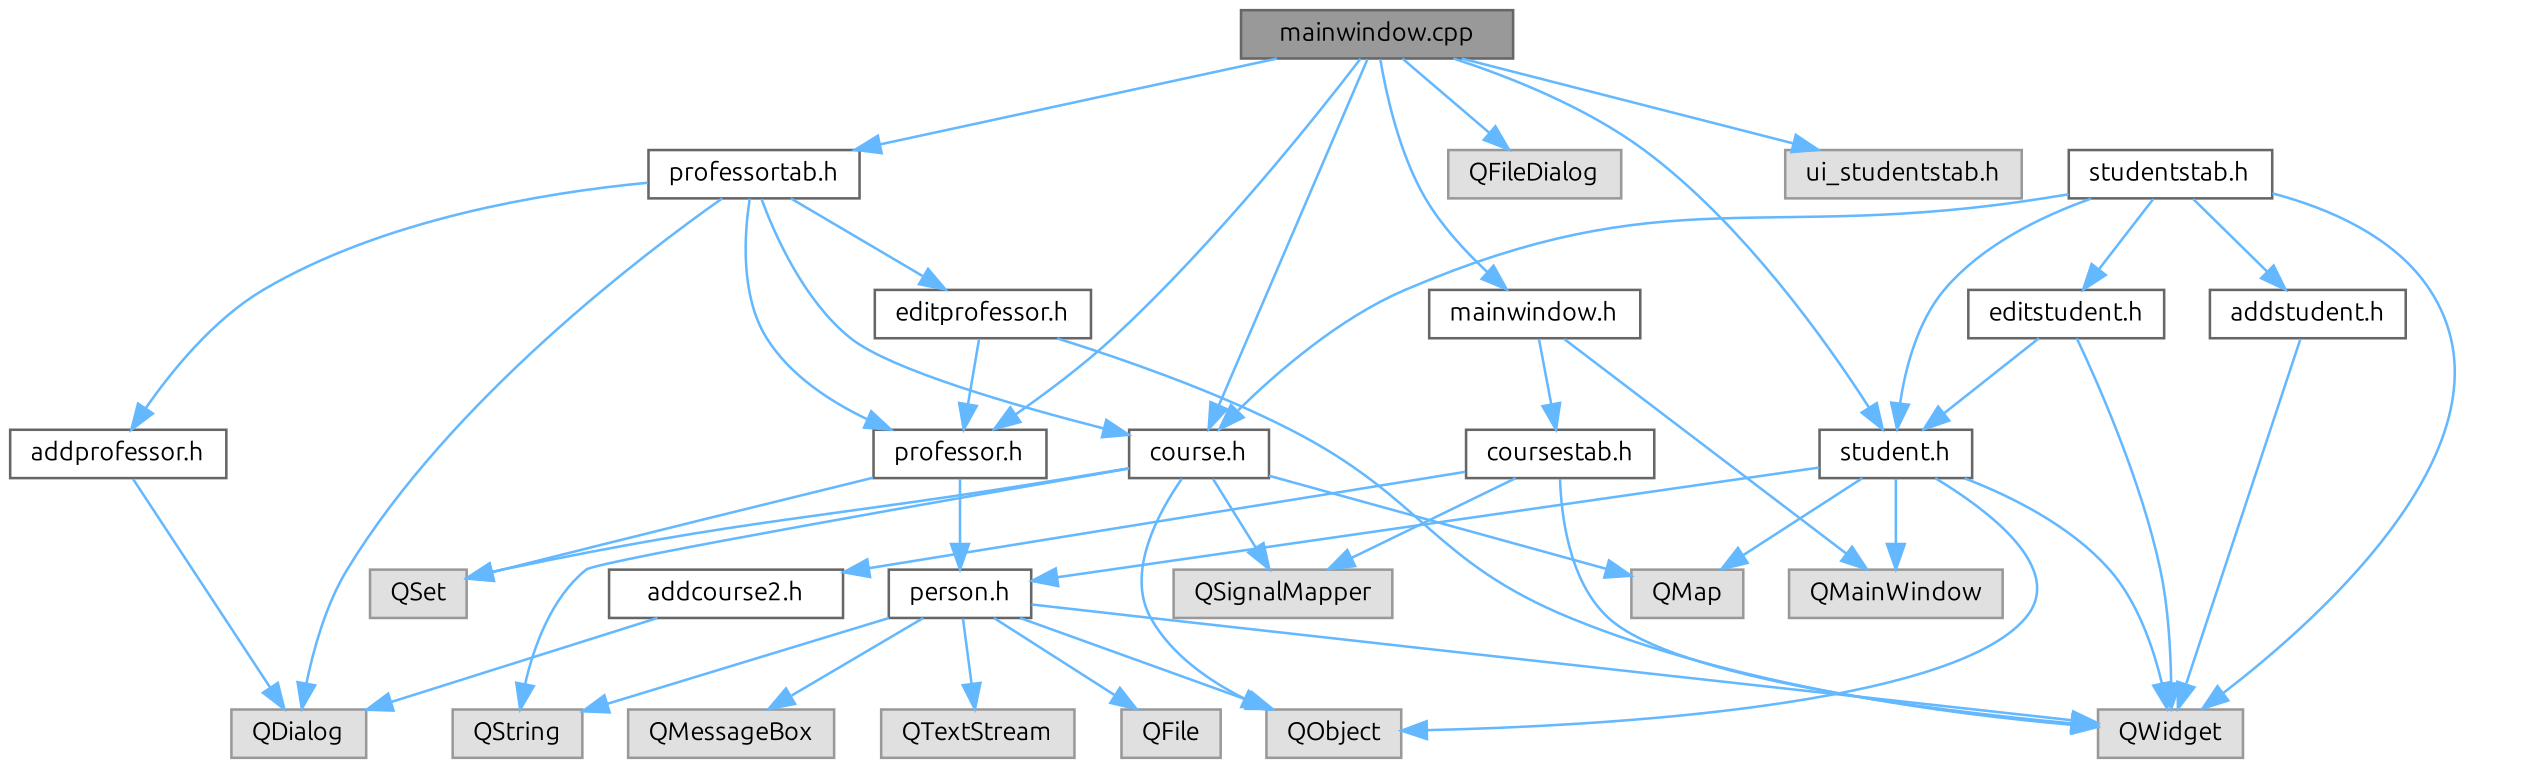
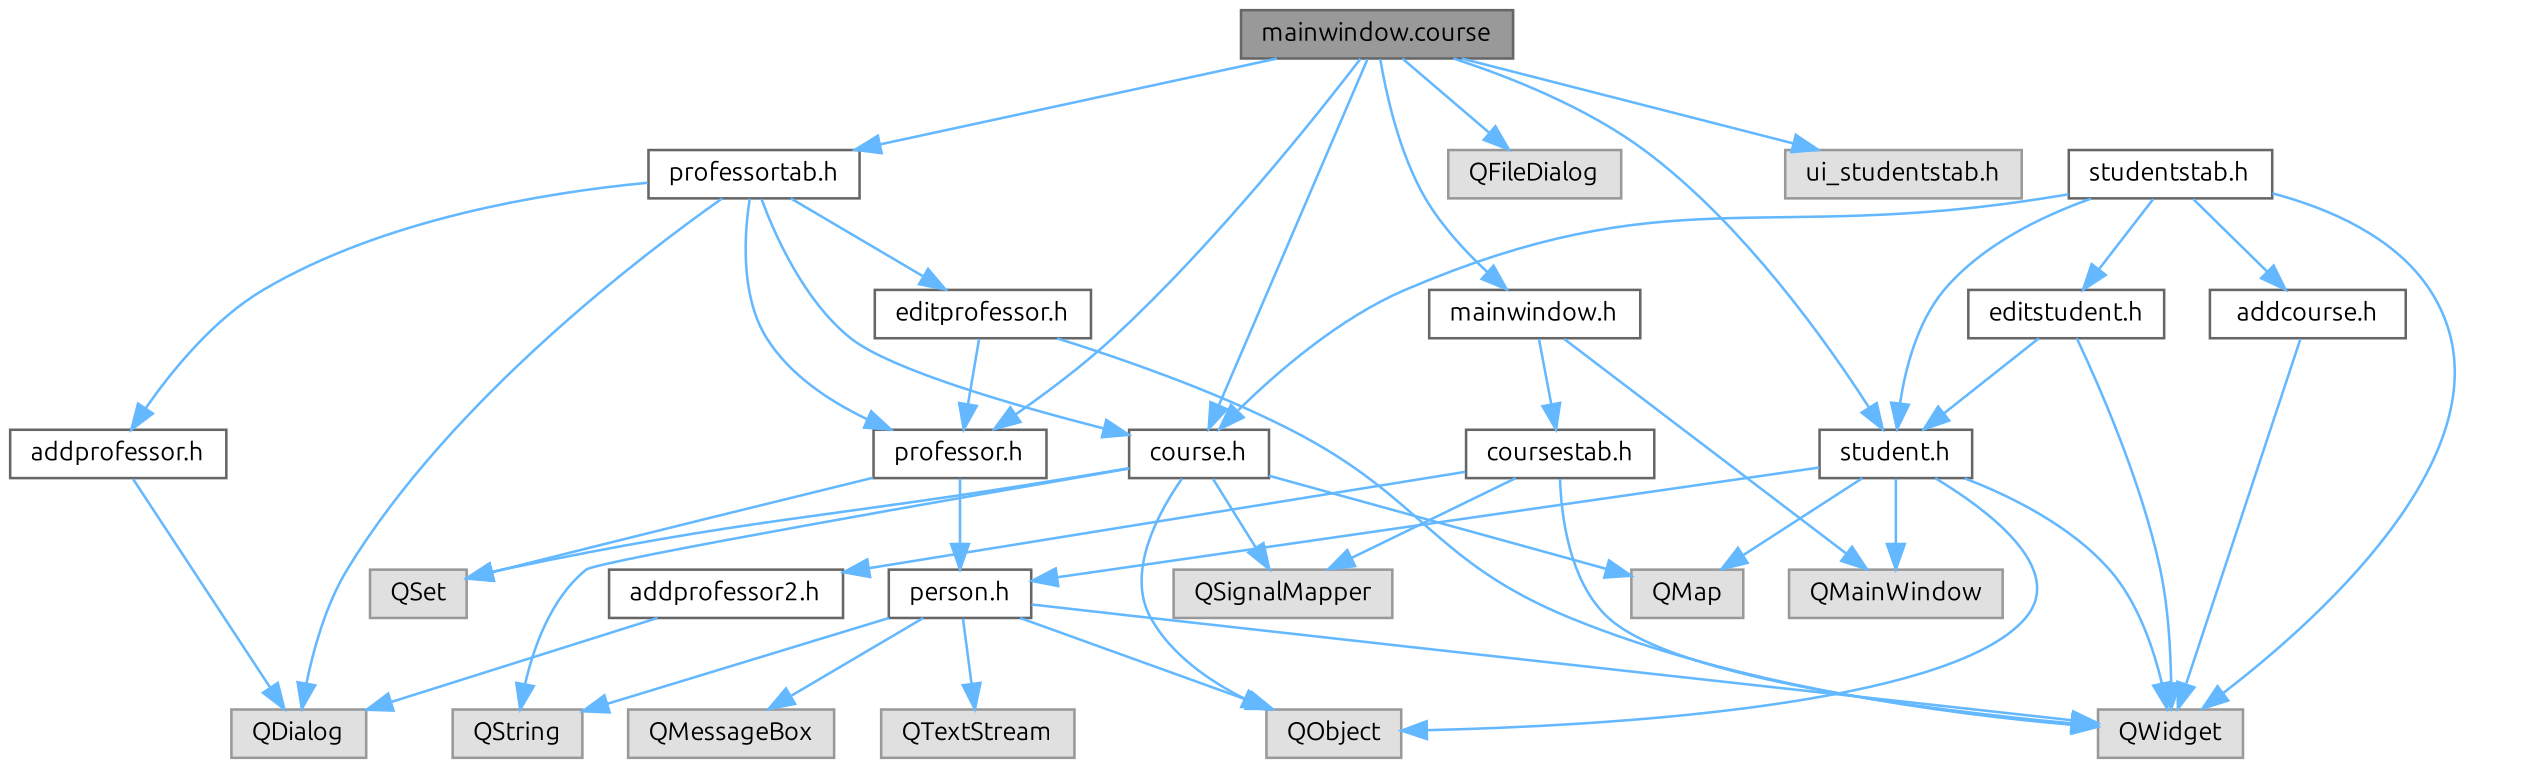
(1377, 34) -> (1377, 34)
(2308, 314) -> (2308, 314)
(726, 594) -> (726, 594)
(1171, 734) -> none
